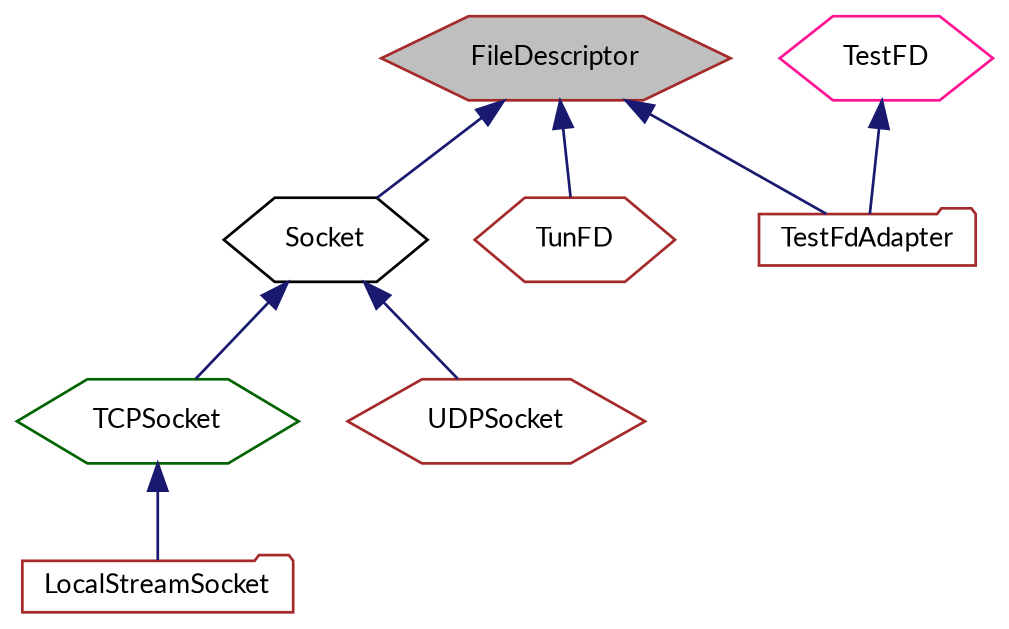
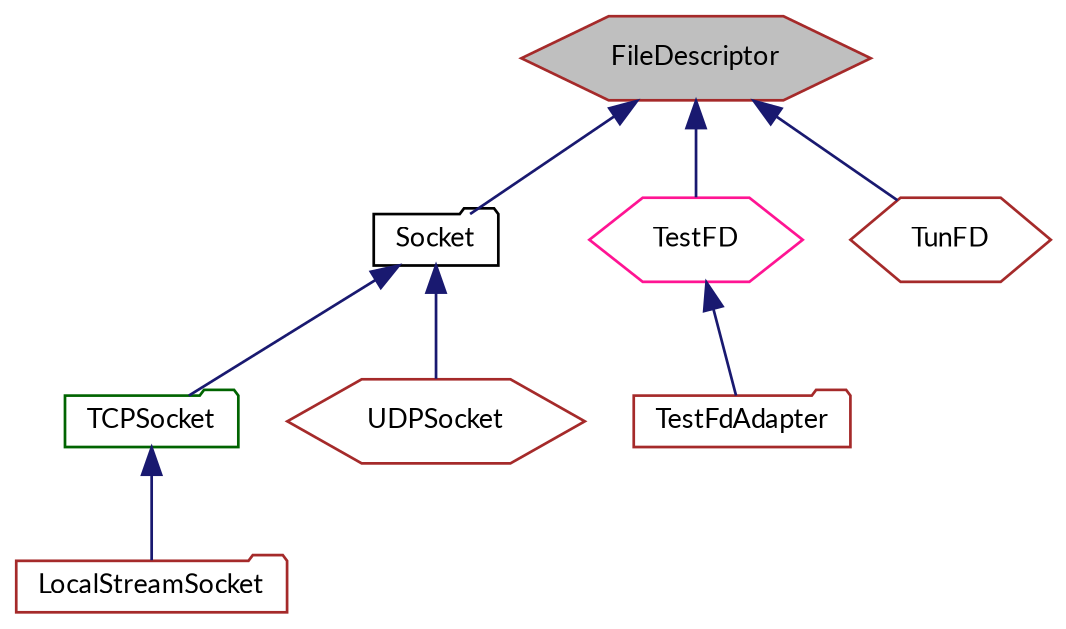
(738, 164) -> (696, 163)
(326, 240) -> (436, 240)
(158, 421) -> (152, 421)
